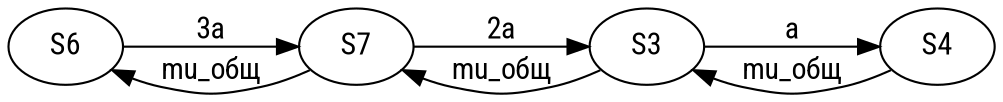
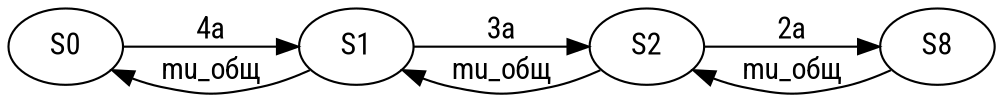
(66, 47) -> (356, 47)
none -> (66, 47)
(356, 47) -> (647, 47)
(647, 47) -> (937, 47)
(937, 47) -> none
